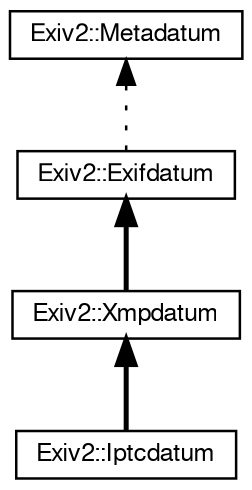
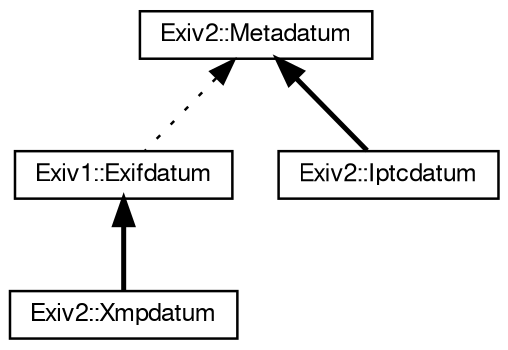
(126, 175) -> (124, 175)
(126, 398) -> (332, 114)
